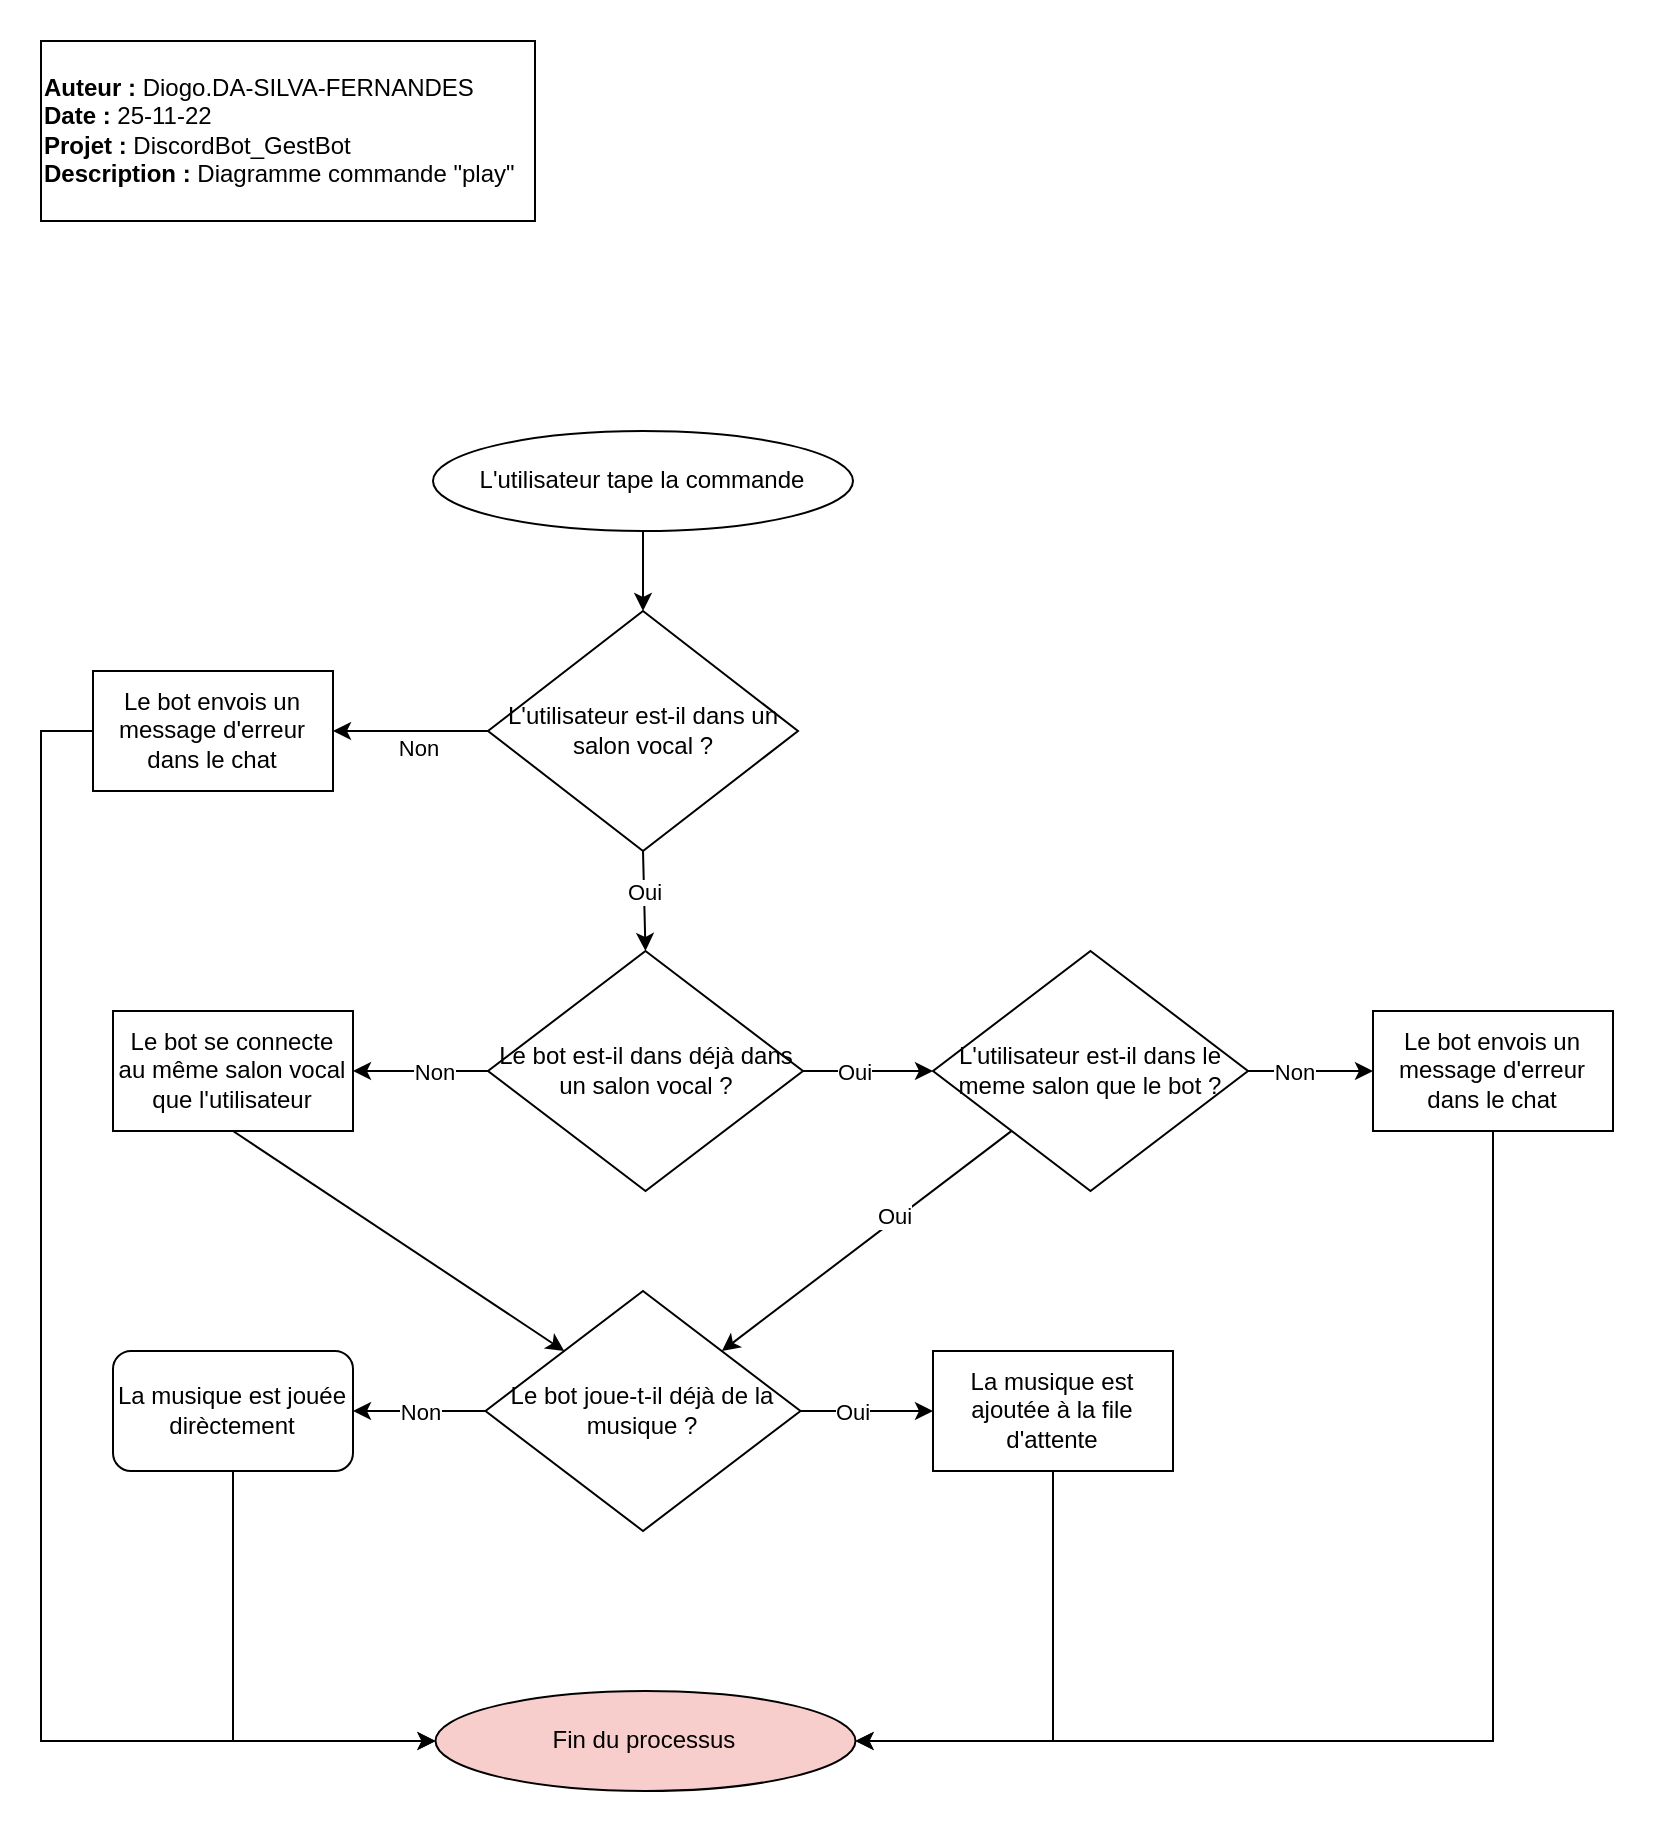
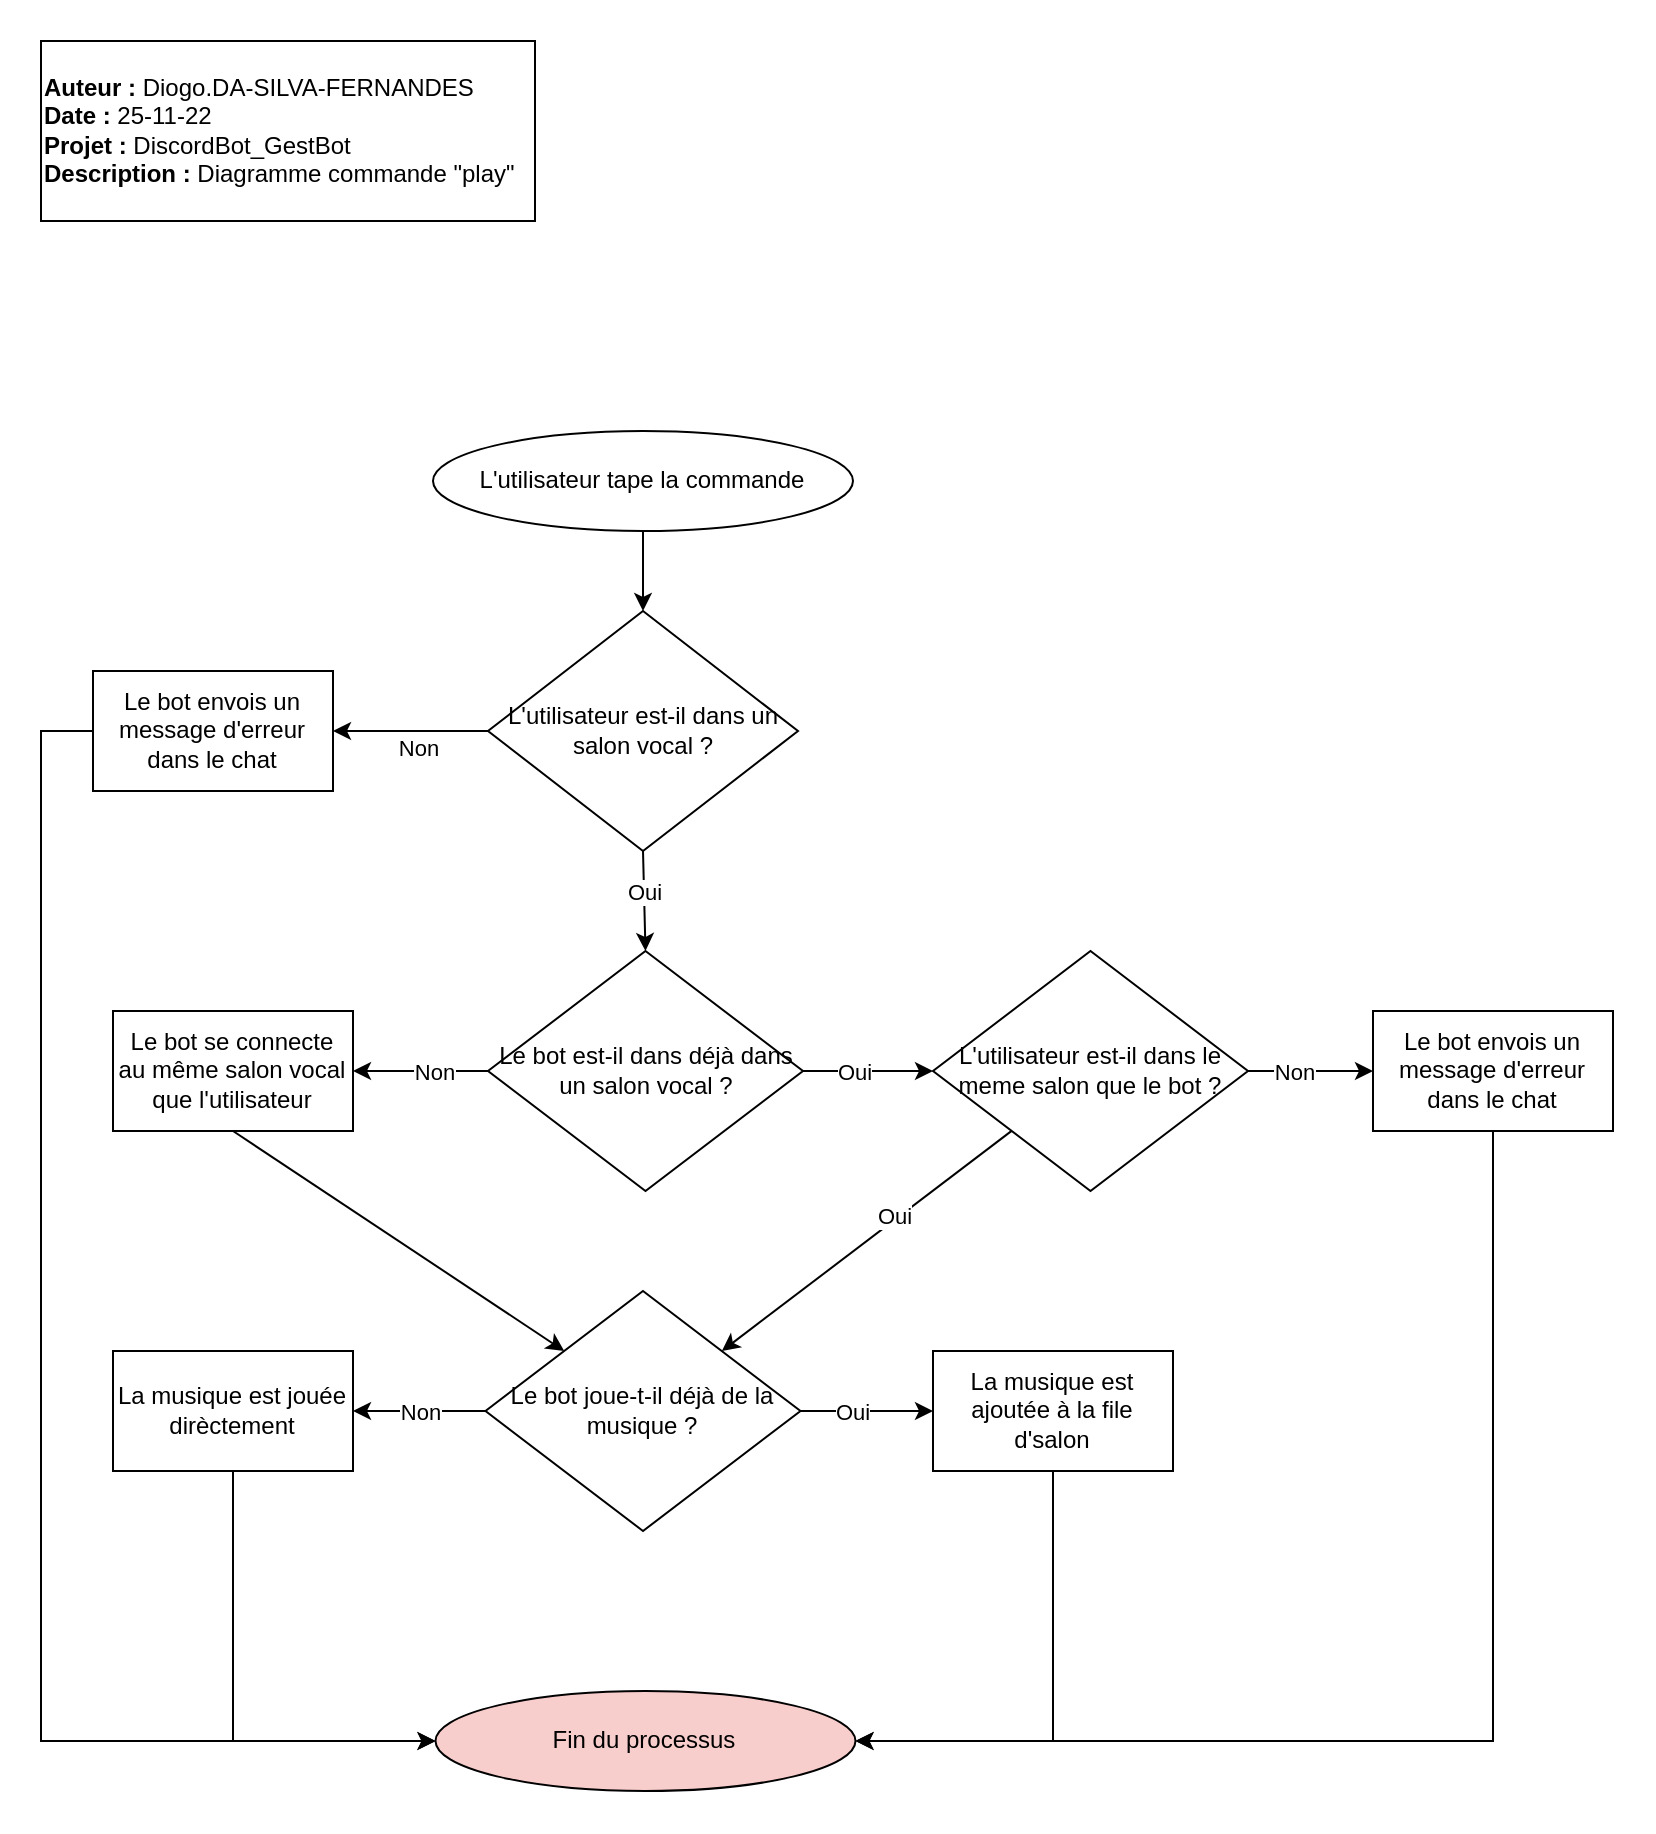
(233, 1411) -> (233, 1411)
(1053, 1411) -> (1053, 1411)
